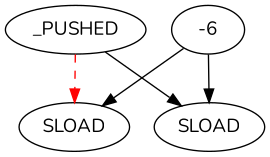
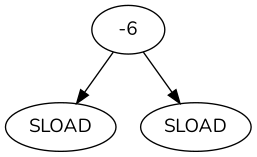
(76, 30) -> none
